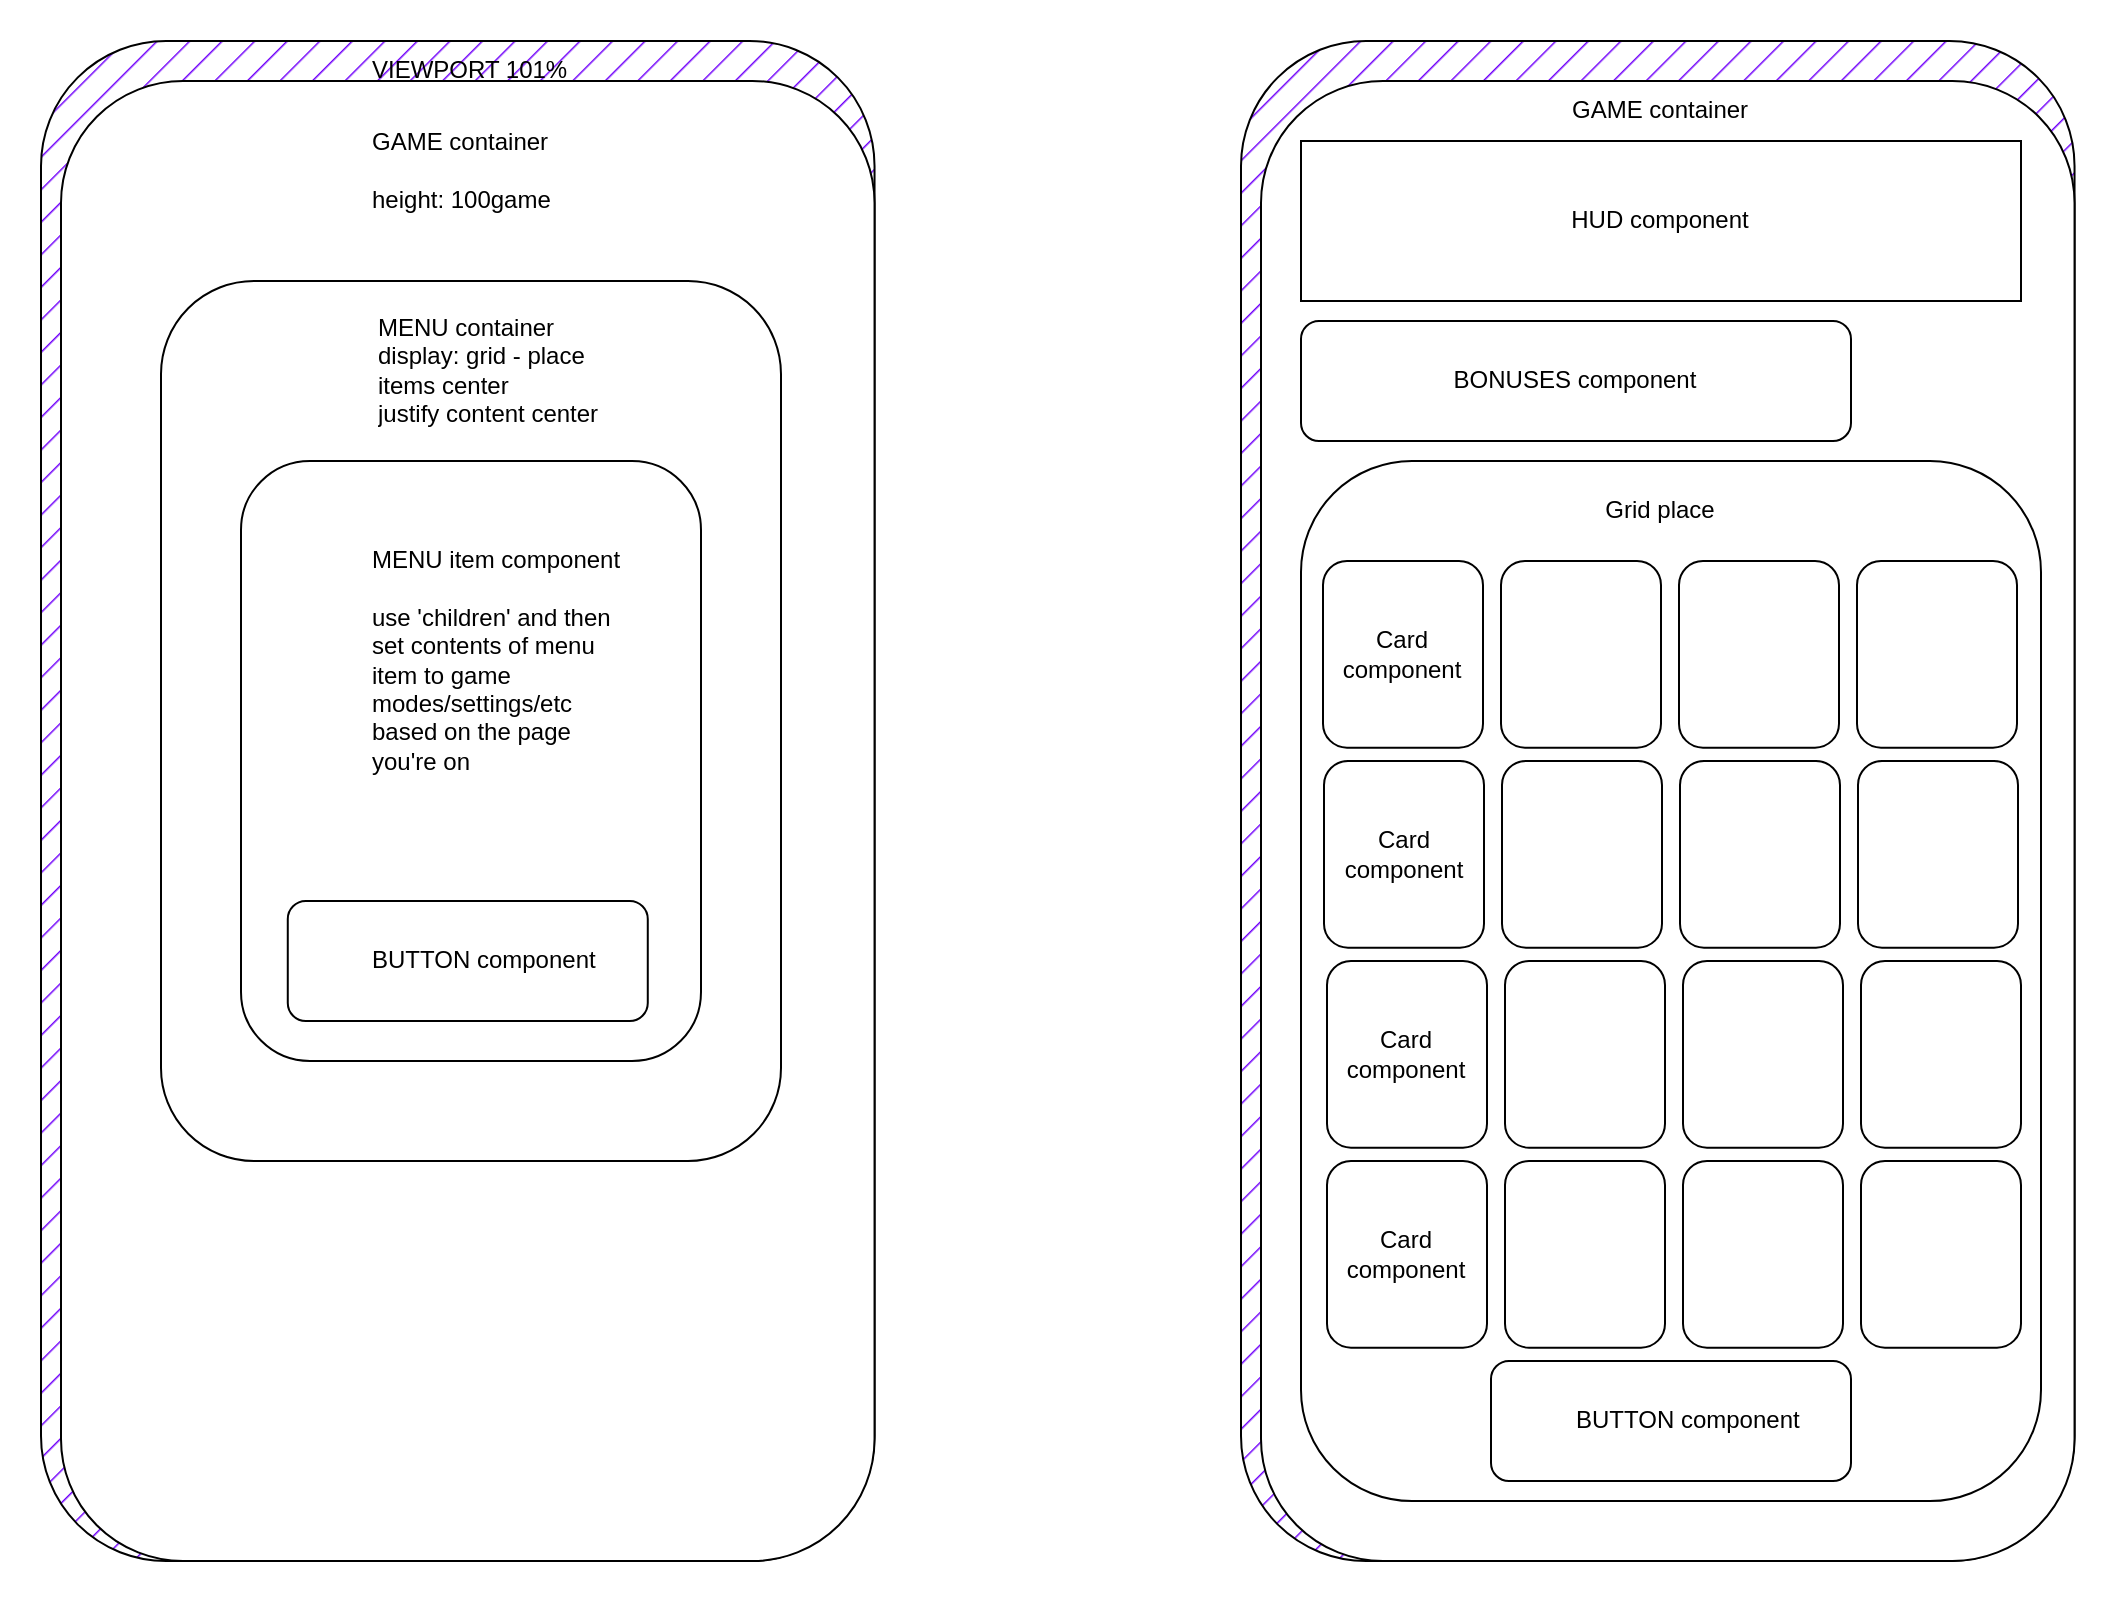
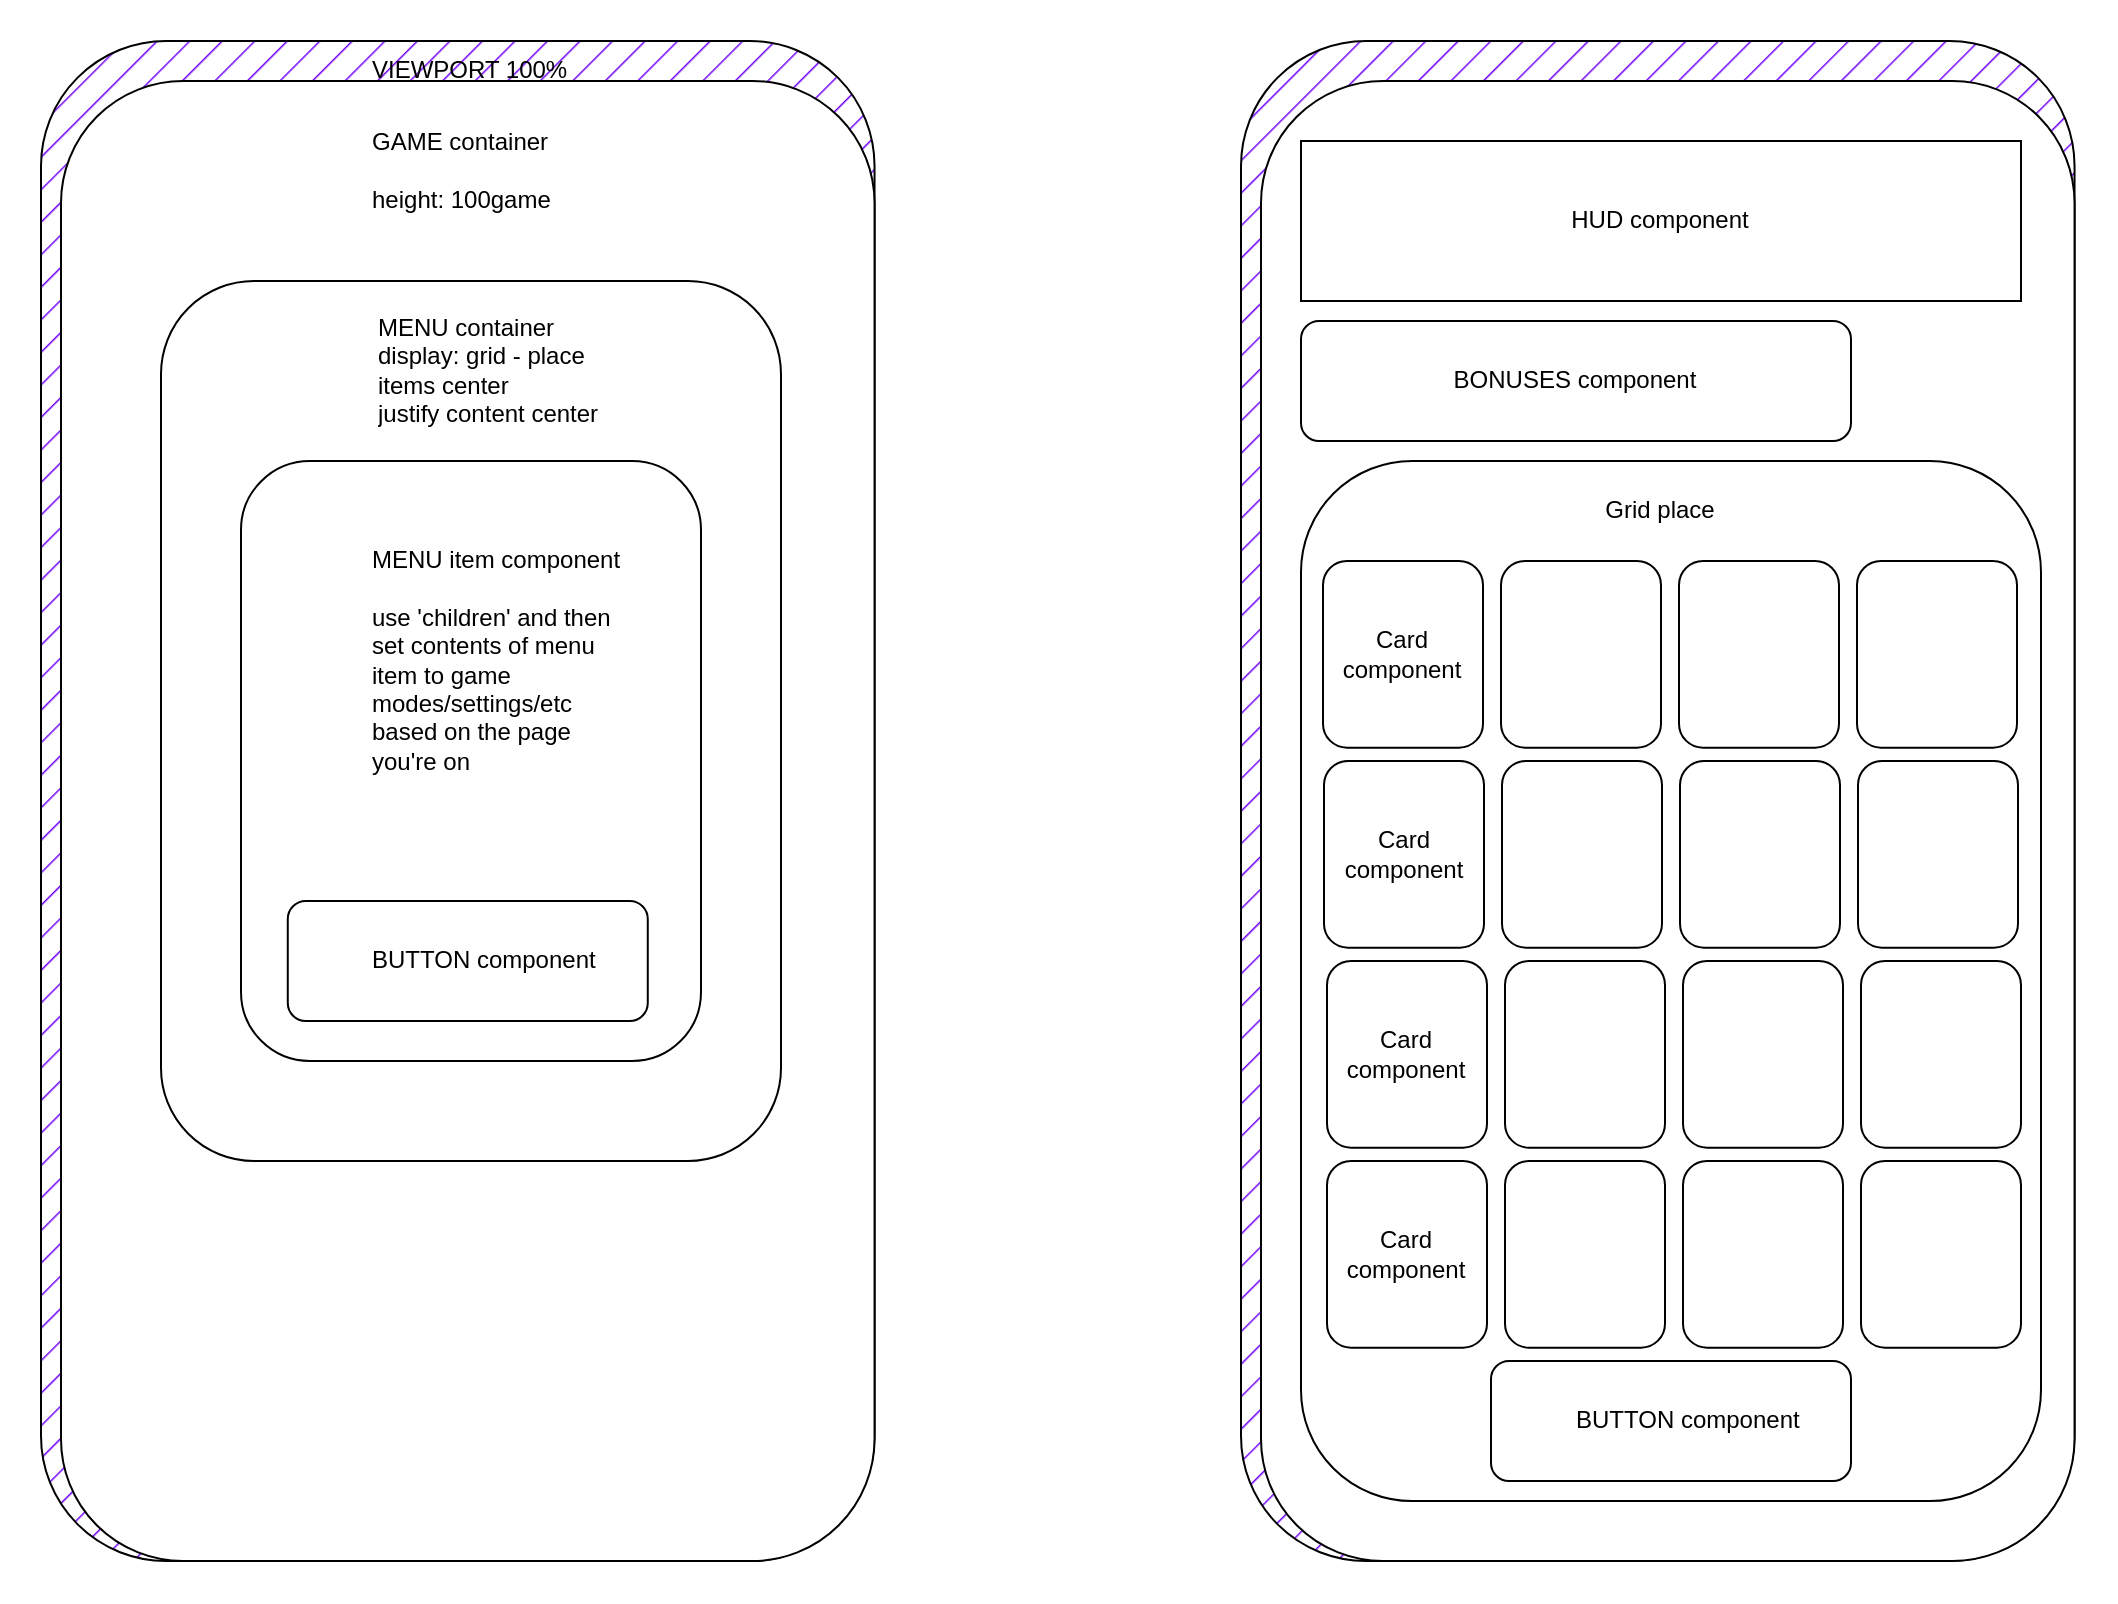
(457, 71) -> (457, 71)
(1701, 111) -> none
